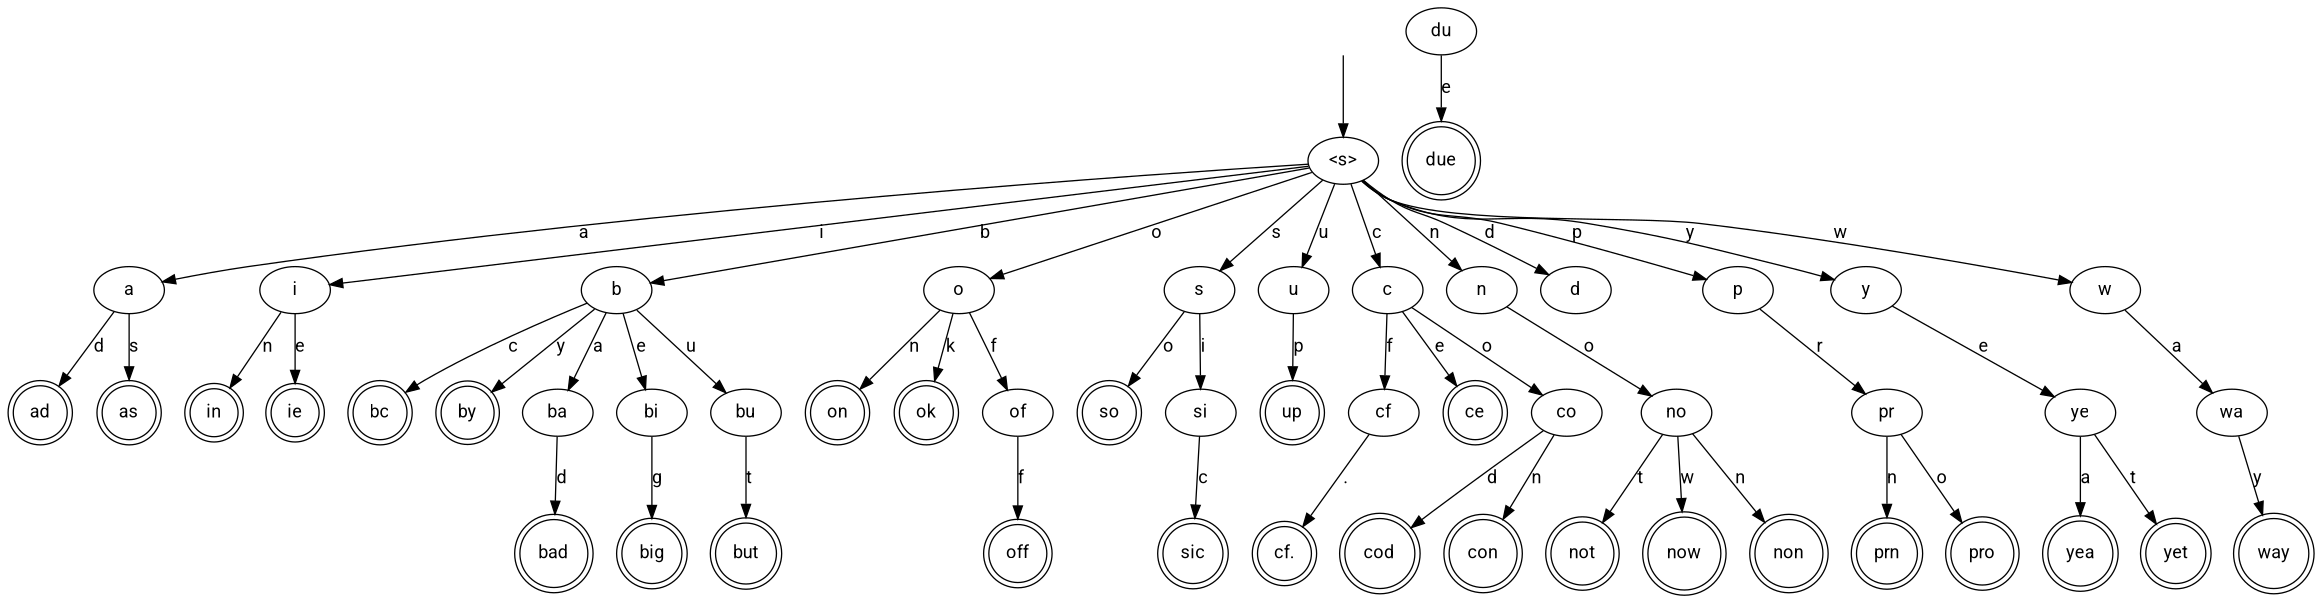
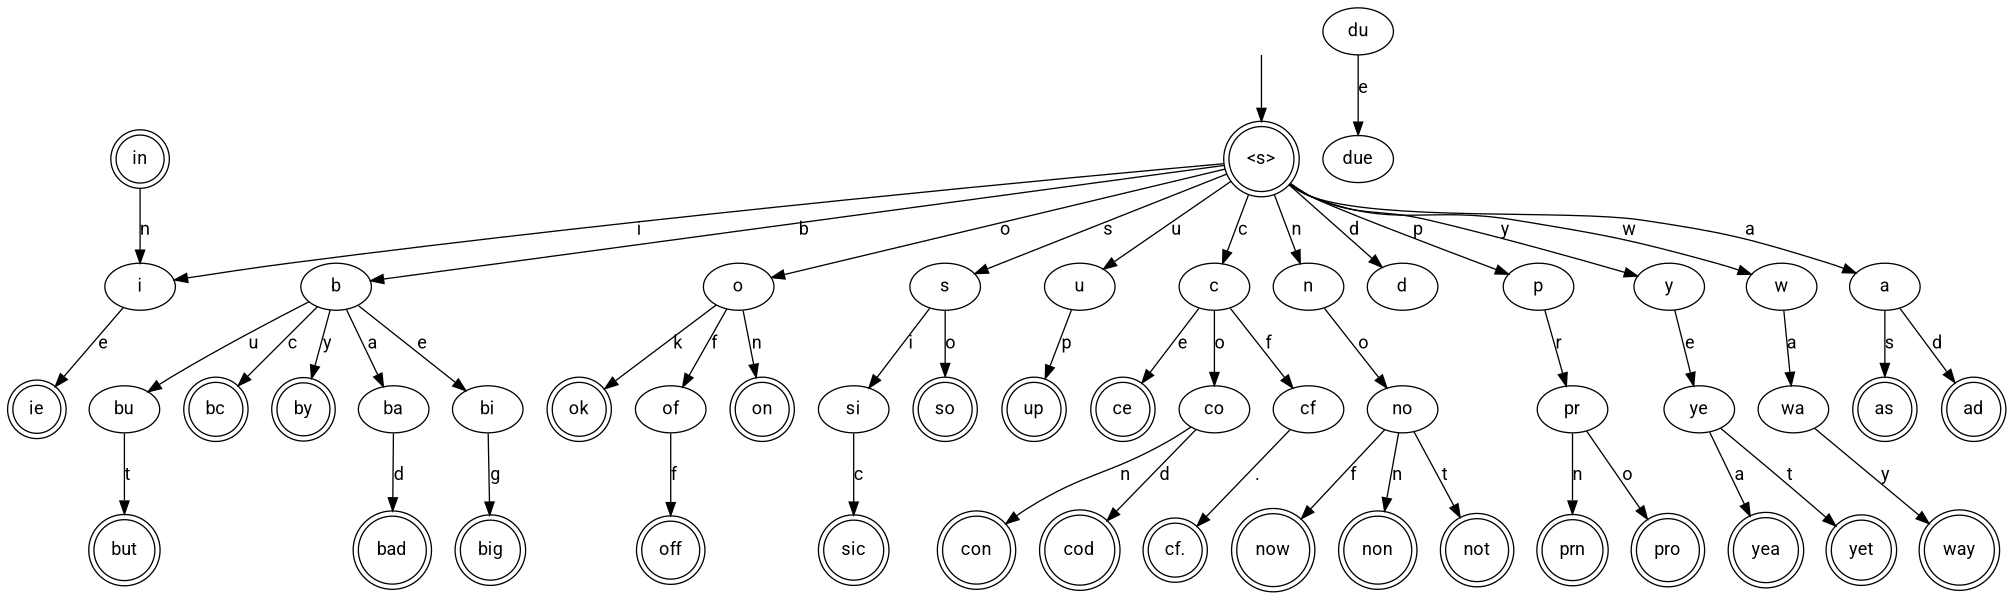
(1343, 161) -> (1261, 159)
(1441, 161) -> (1358, 159)
(259, 345) -> (140, 219)
(1688, 478) -> (1354, 475)
